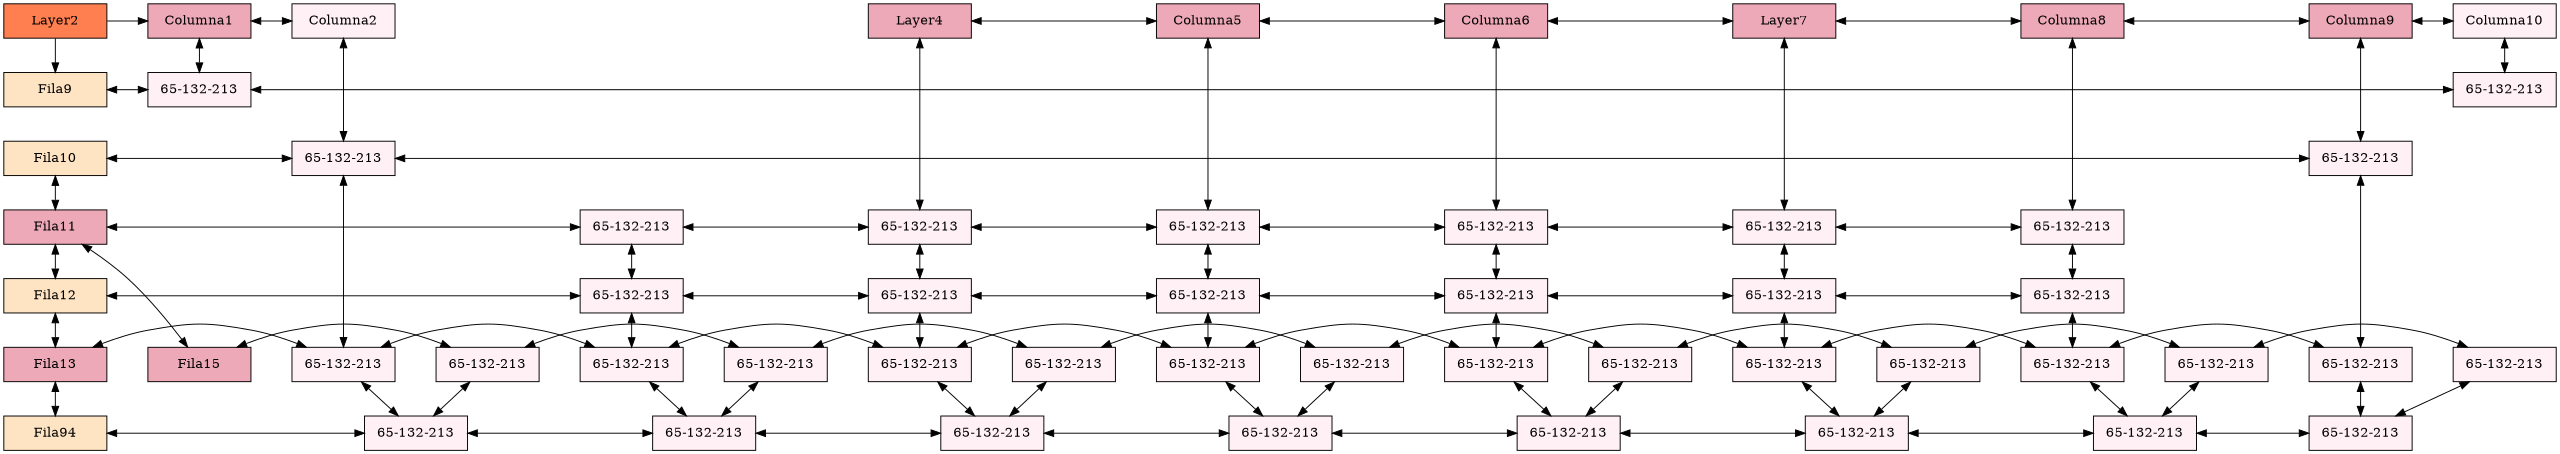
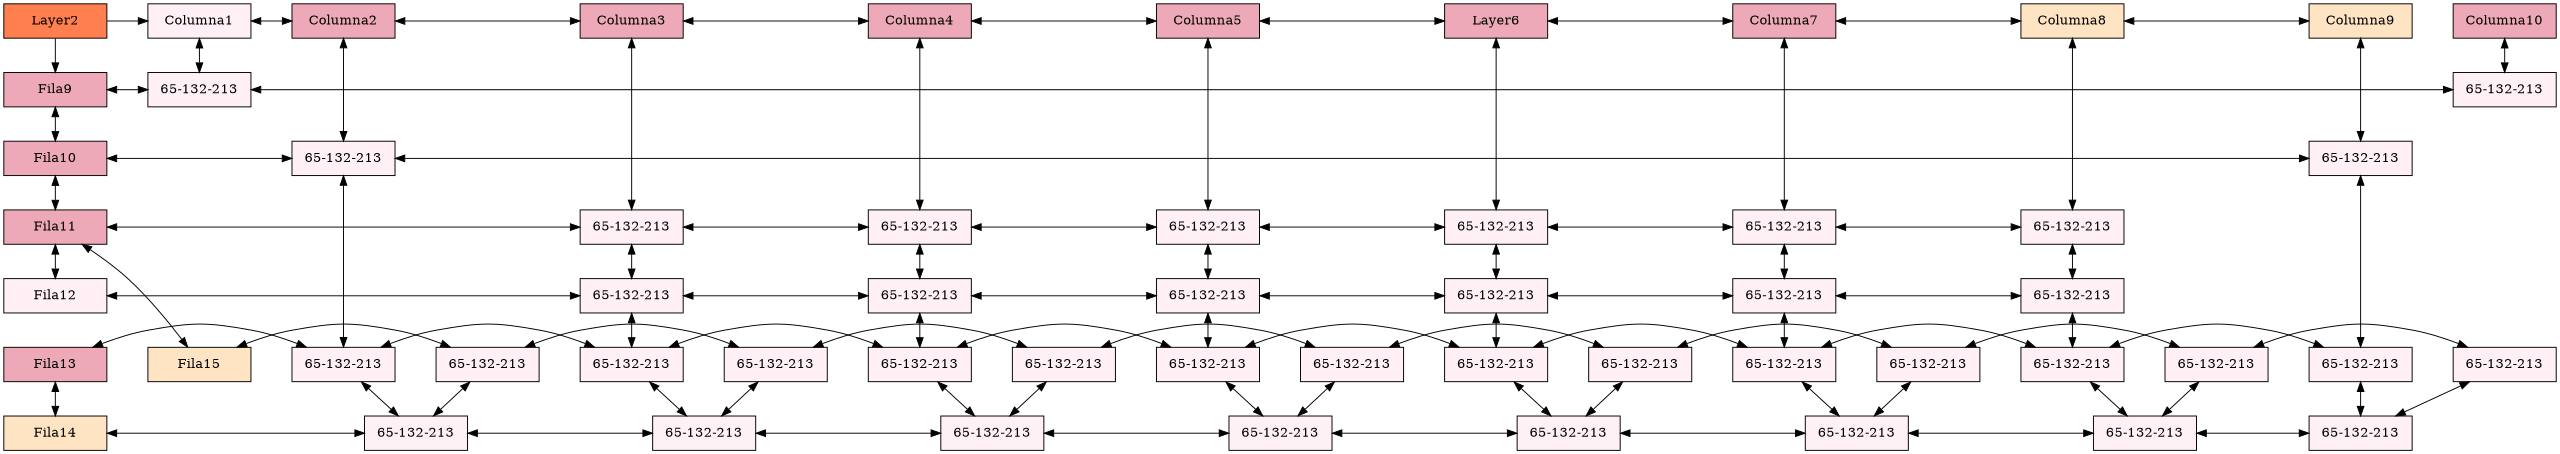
(199, 21) -> (199, 21)
(344, 21) -> (344, 21)
none -> (632, 21)
(920, 21) -> (920, 21)
(1496, 21) -> (1496, 21)
(1784, 21) -> (1784, 21)
(2072, 21) -> (2072, 21)
(2361, 21) -> (2361, 21)
(2433, 21) -> none
(2505, 21) -> (2505, 21)
(55, 90) -> (55, 90)
none -> (55, 124)
(55, 158) -> (55, 158)
(55, 296) -> (55, 296)
(55, 330) -> none
(199, 364) -> (199, 364)
(55, 433) -> (55, 433)
